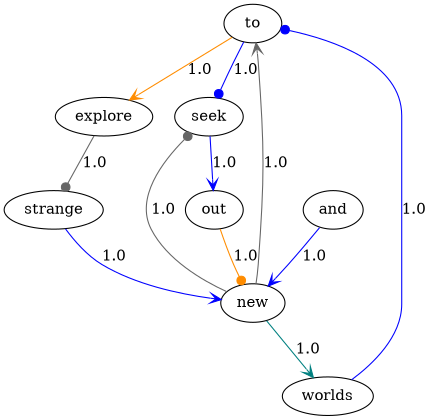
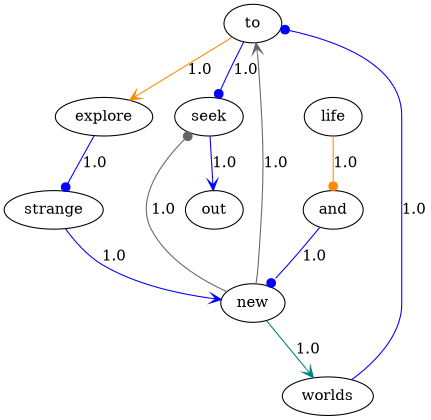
none -> (333, 117)
(81, 160) -> (81, 160)
(229, 253) -> none
(298, 253) -> (298, 253)
